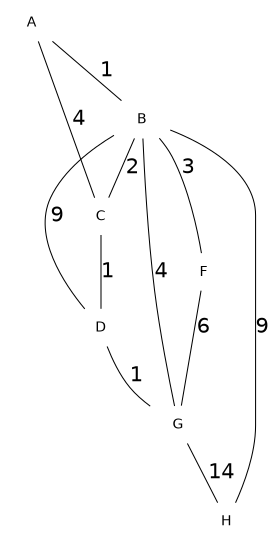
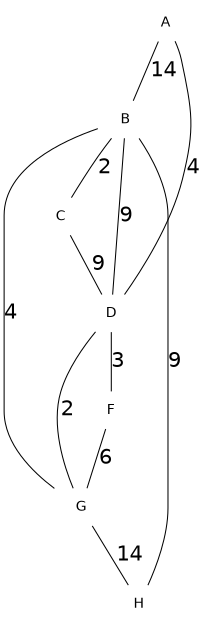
(107, 71) -> (164, 71)
(66, 120) -> (184, 174)
(187, 193) -> (111, 362)
(108, 272) -> (98, 265)
(137, 376) -> (68, 410)
